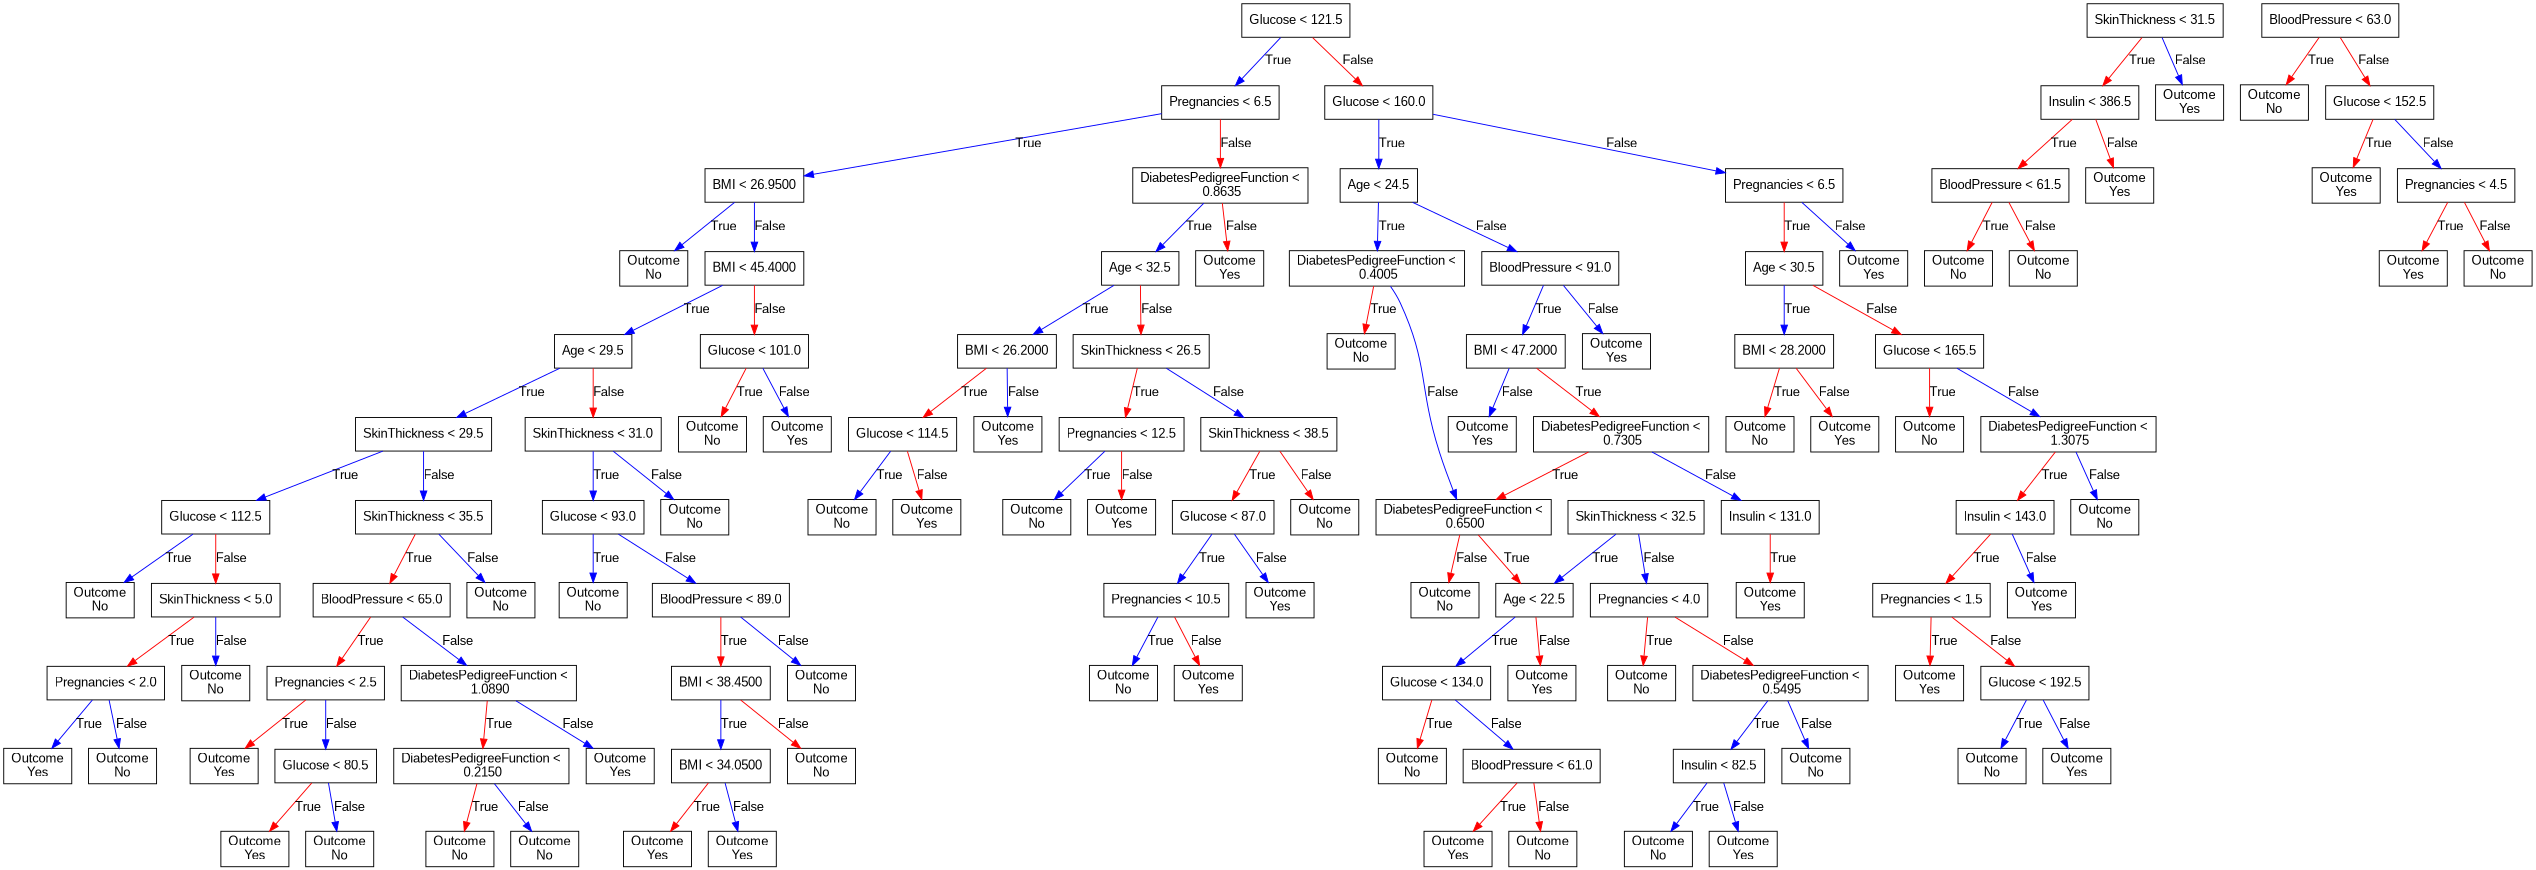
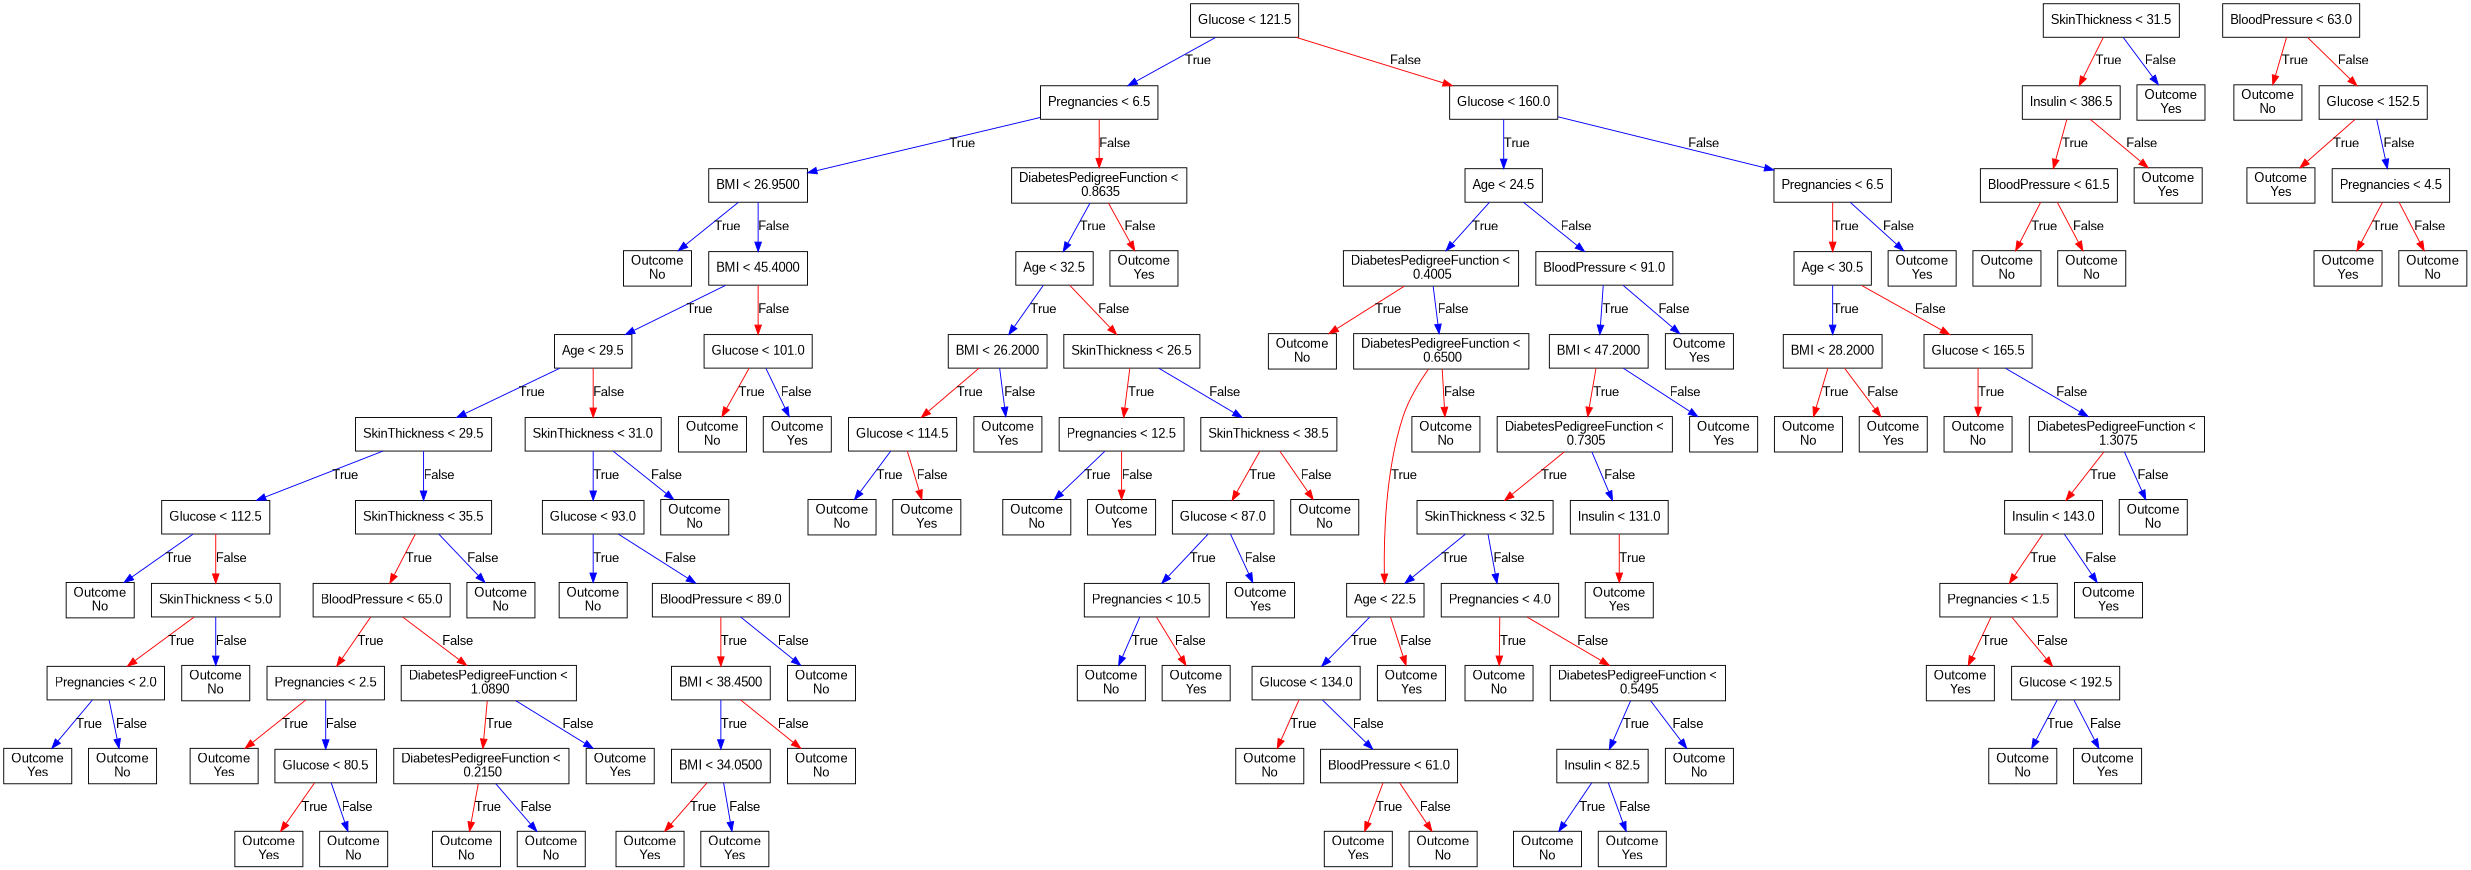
(1547, 474) -> (1538, 473)
(431, 638) -> (431, 638)
